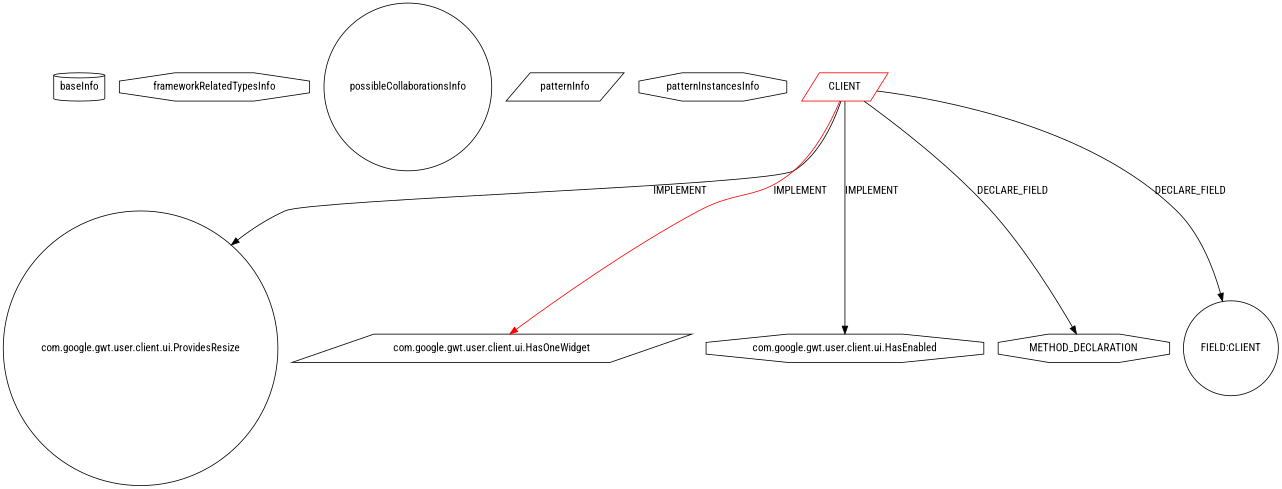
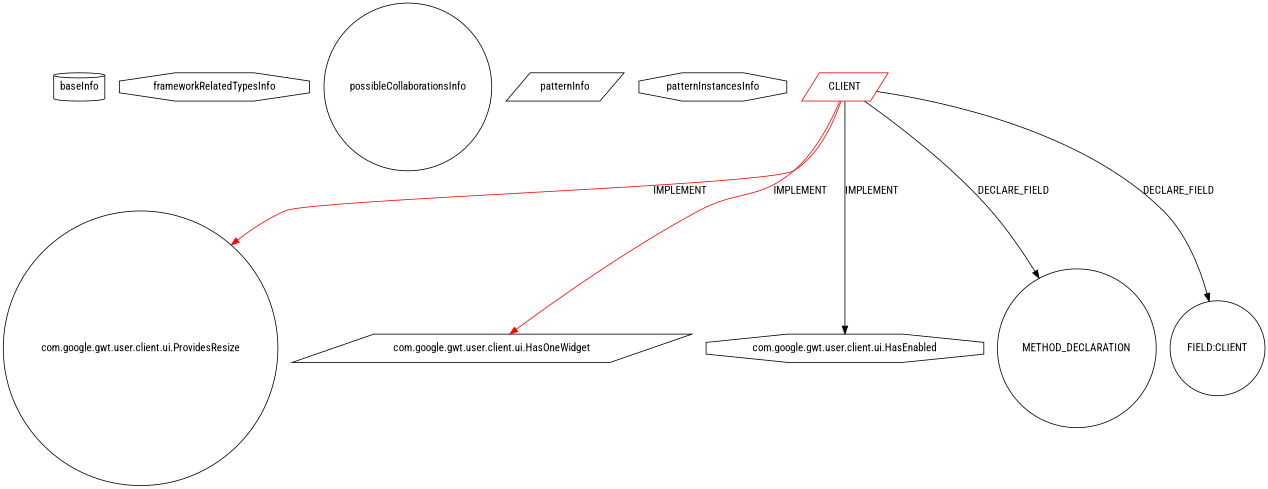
(555, 191) -> (555, 191)
(1084, 348) -> (1077, 348)
